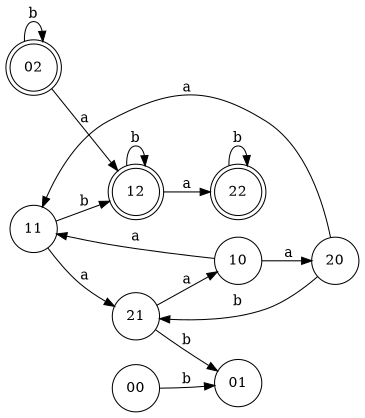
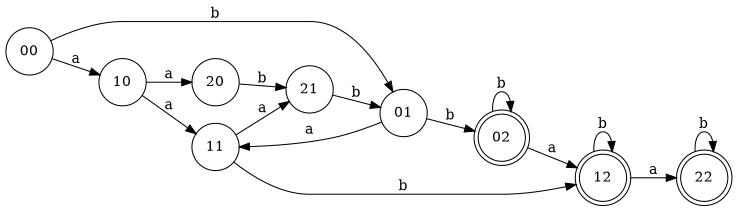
(206, 96) -> (317, 141)
none -> (446, 124)
(182, 291) -> (71, 65)
